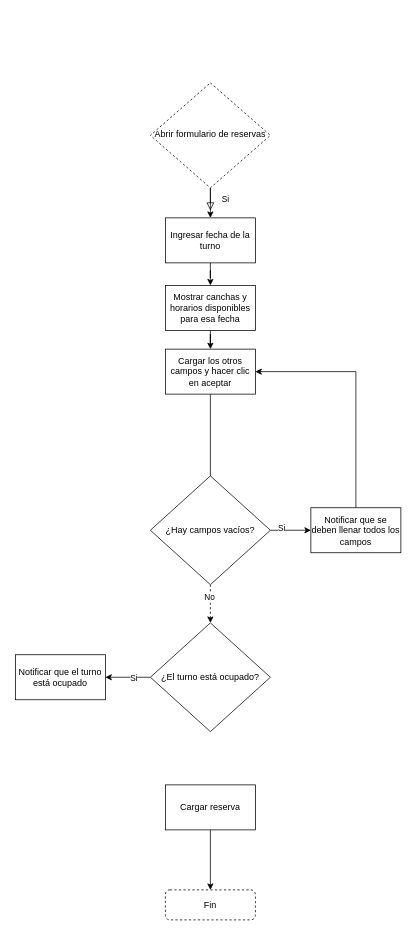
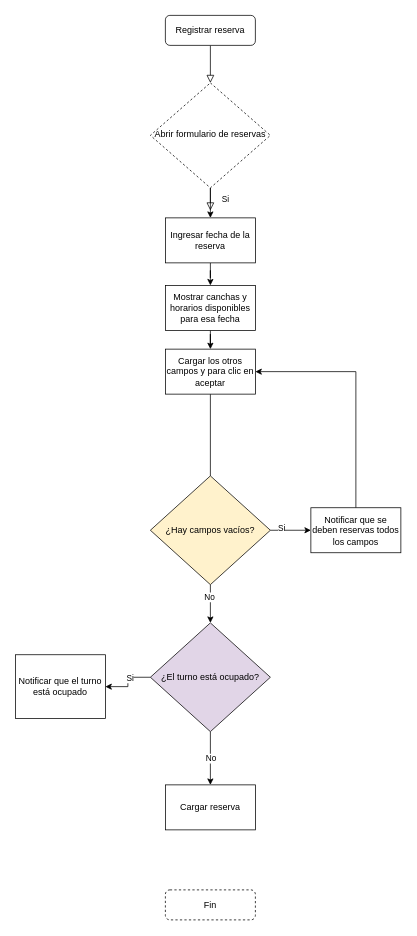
none -> (210, 30)
none -> (210, 60)
(210, 240) -> (210, 240)
(210, 372) -> (210, 372)
(210, 530) -> (210, 530)
(356, 531) -> (356, 531)
(210, 610) -> (210, 610)
(60, 677) -> (60, 687)
(210, 677) -> (210, 677)
none -> (210, 756)
(210, 857) -> none
